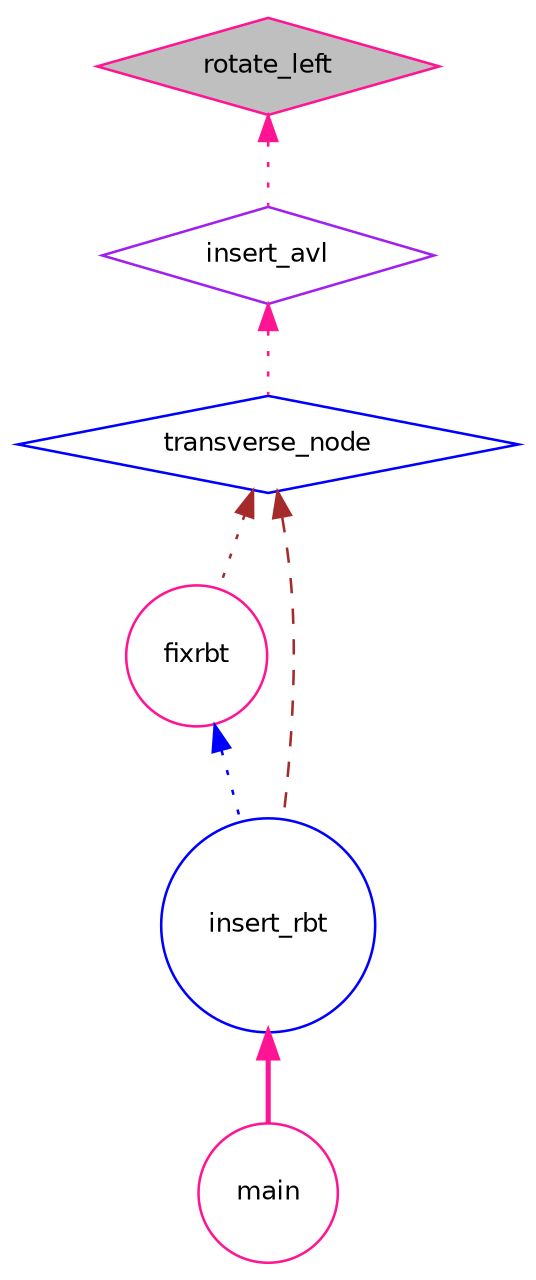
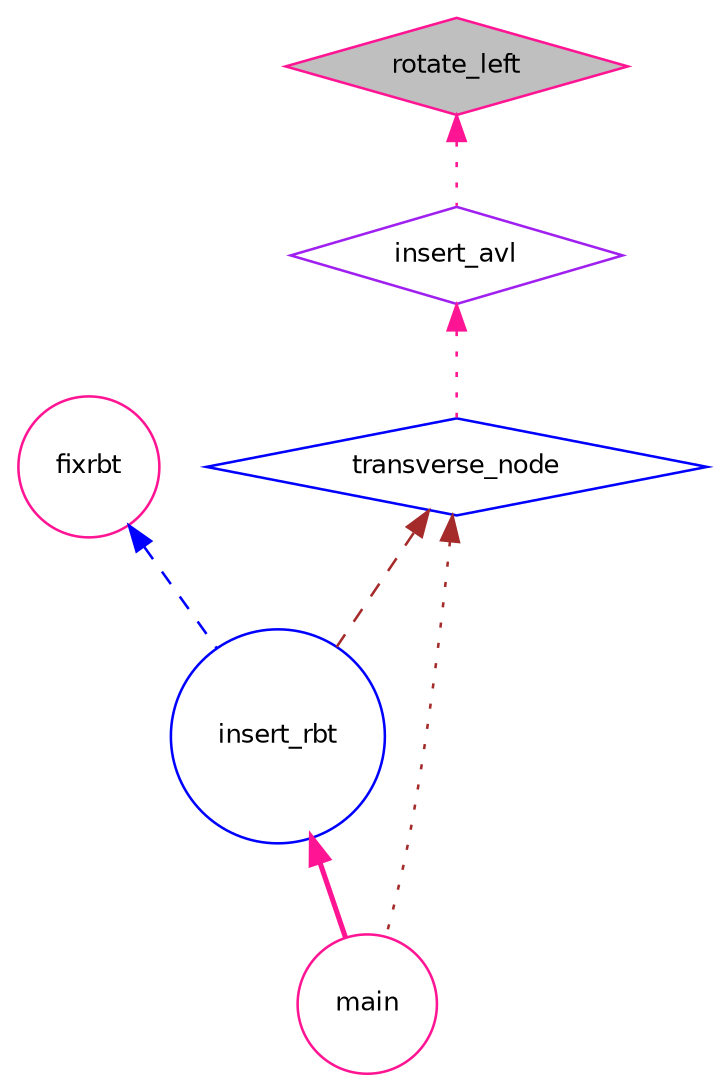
(232, 552) -> (425, 740)
(231, 786) -> (181, 598)
